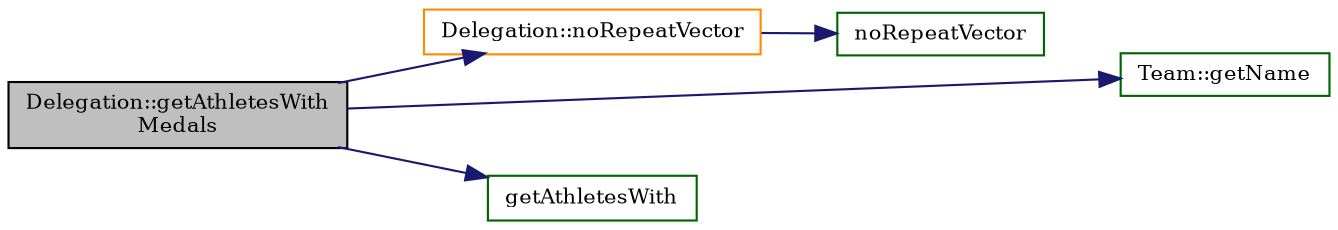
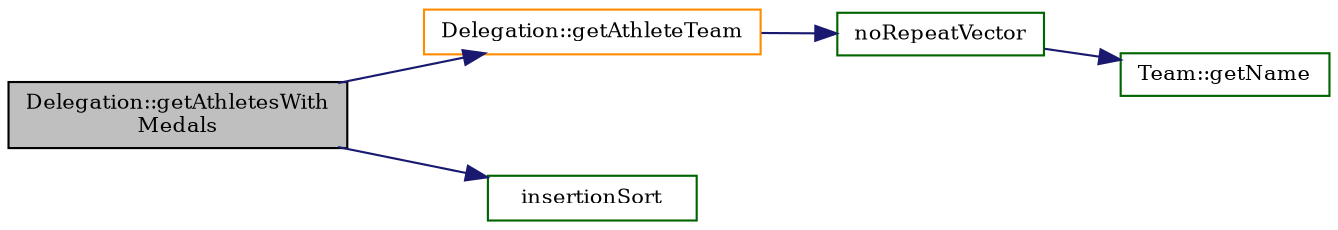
(592, 32) -> (592, 32)
(723, 94) -> (1072, 53)
(592, 198) -> (592, 198)
